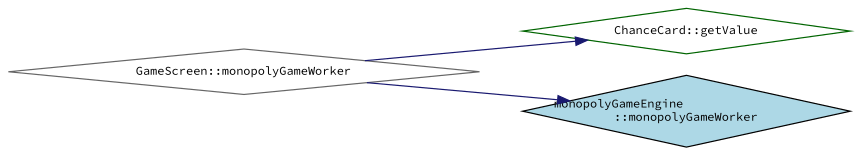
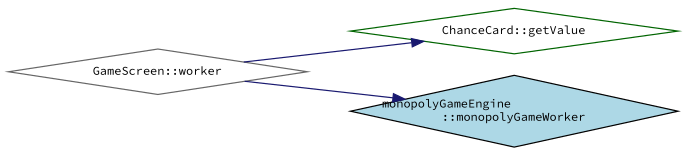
(244, 72) -> (158, 72)
